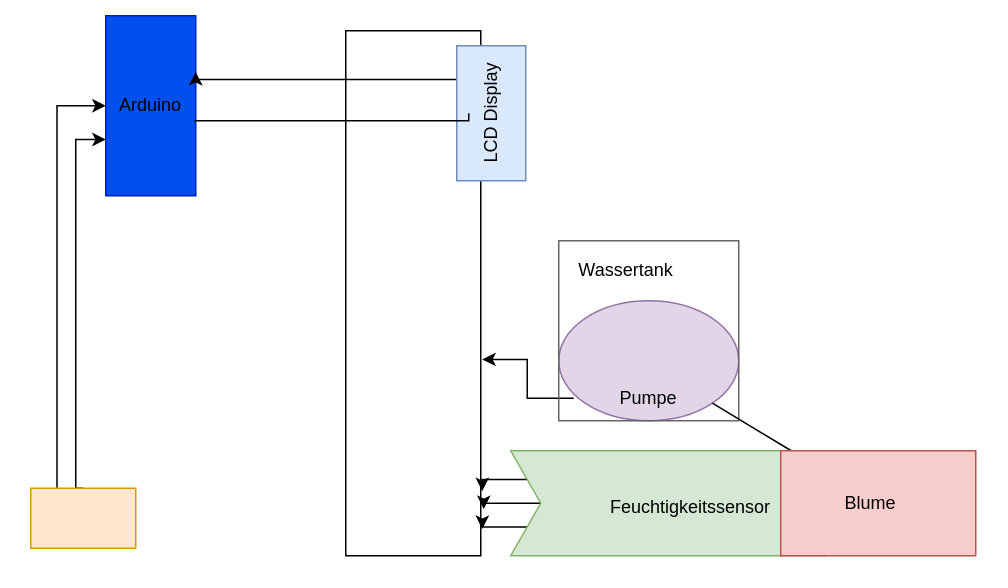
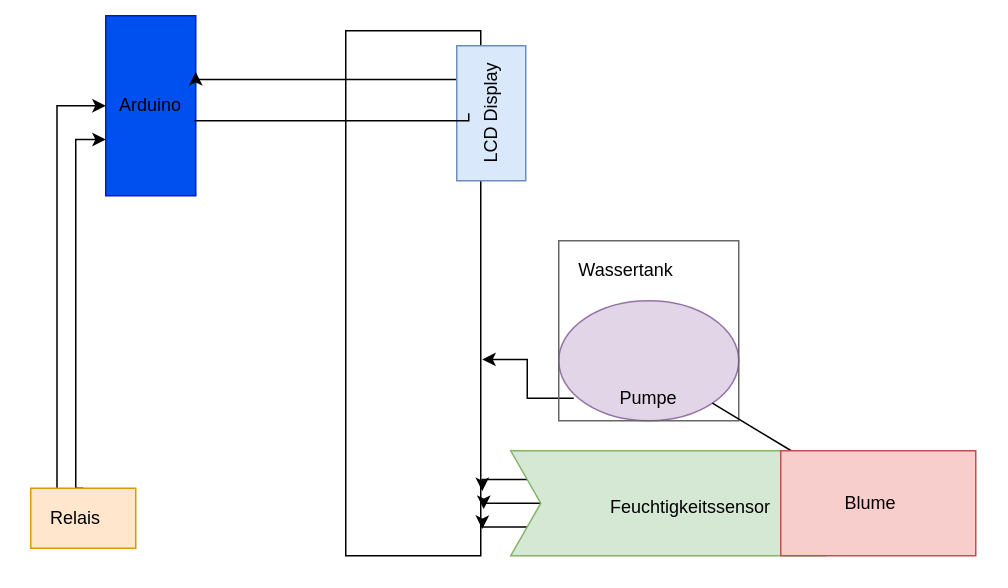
none -> (76, 518)
